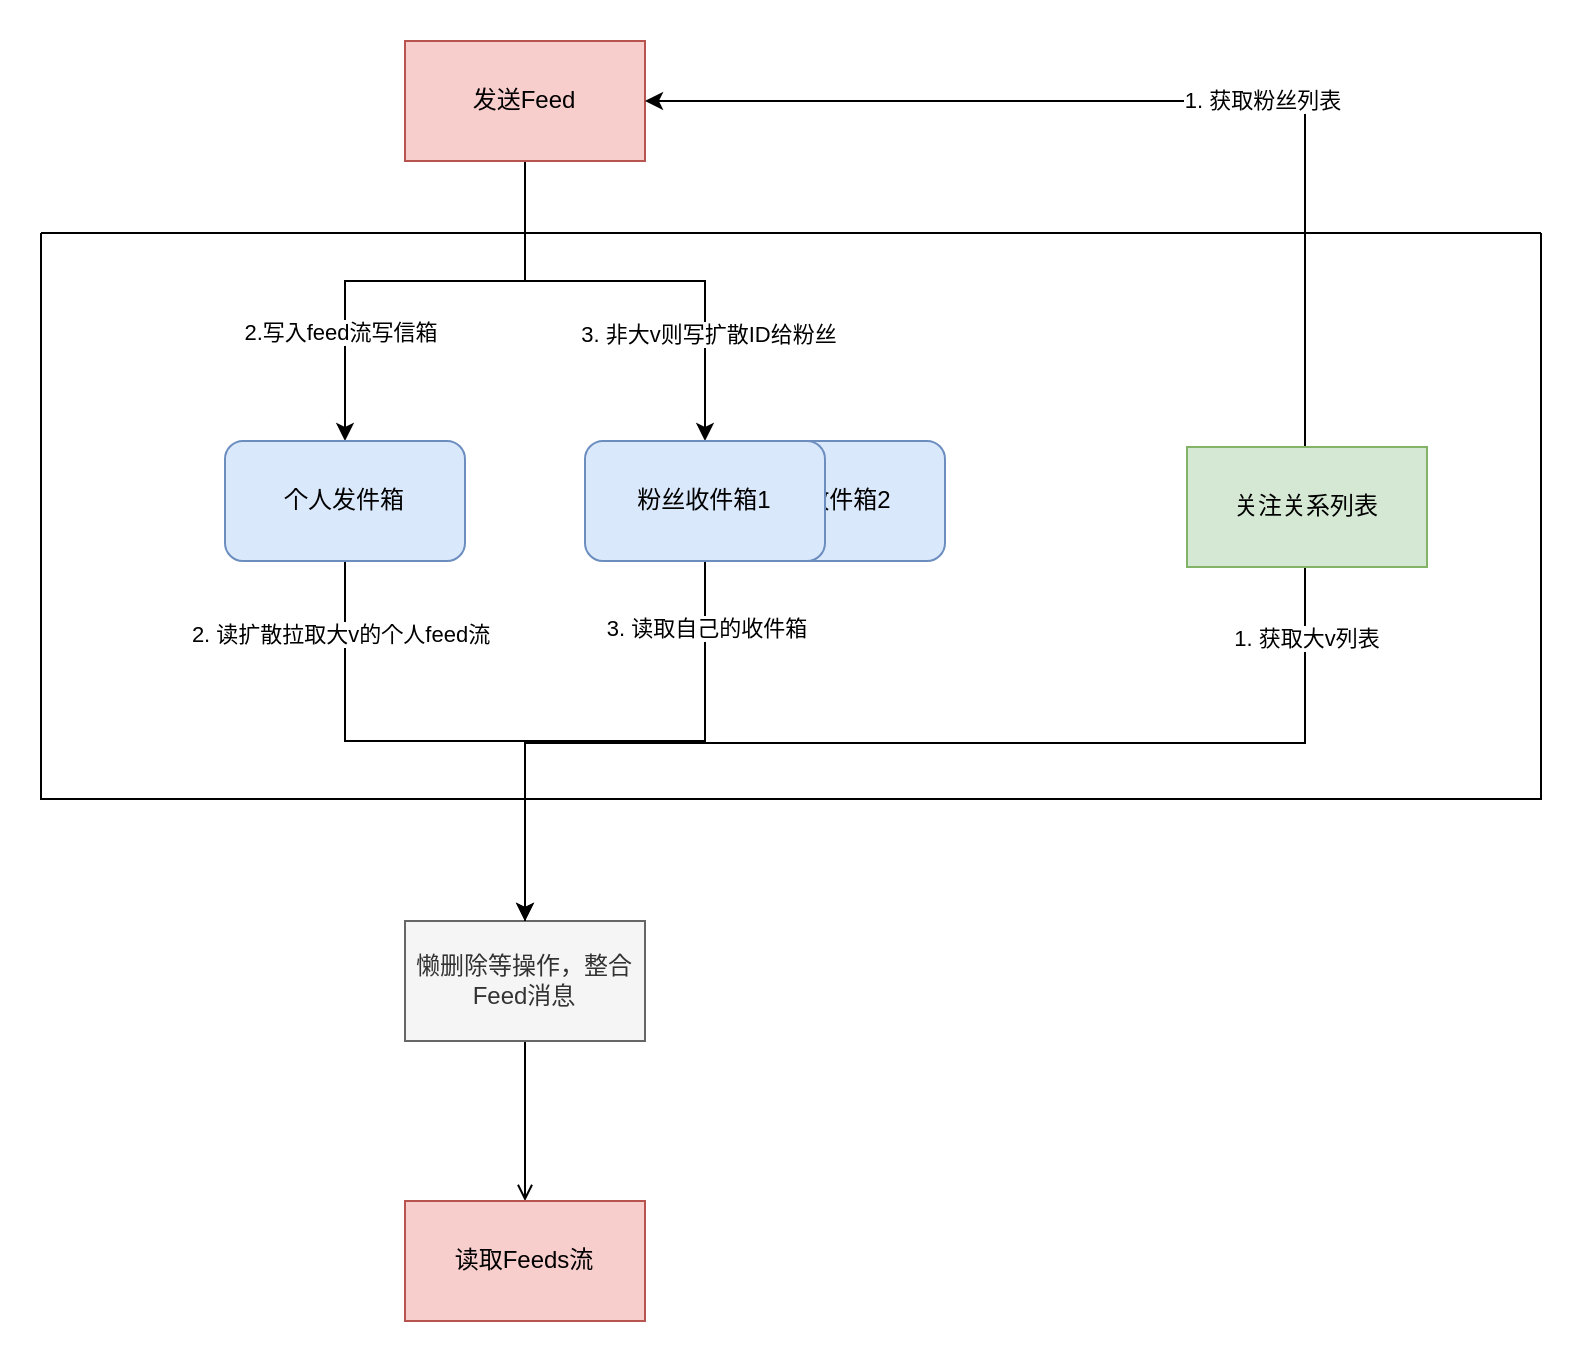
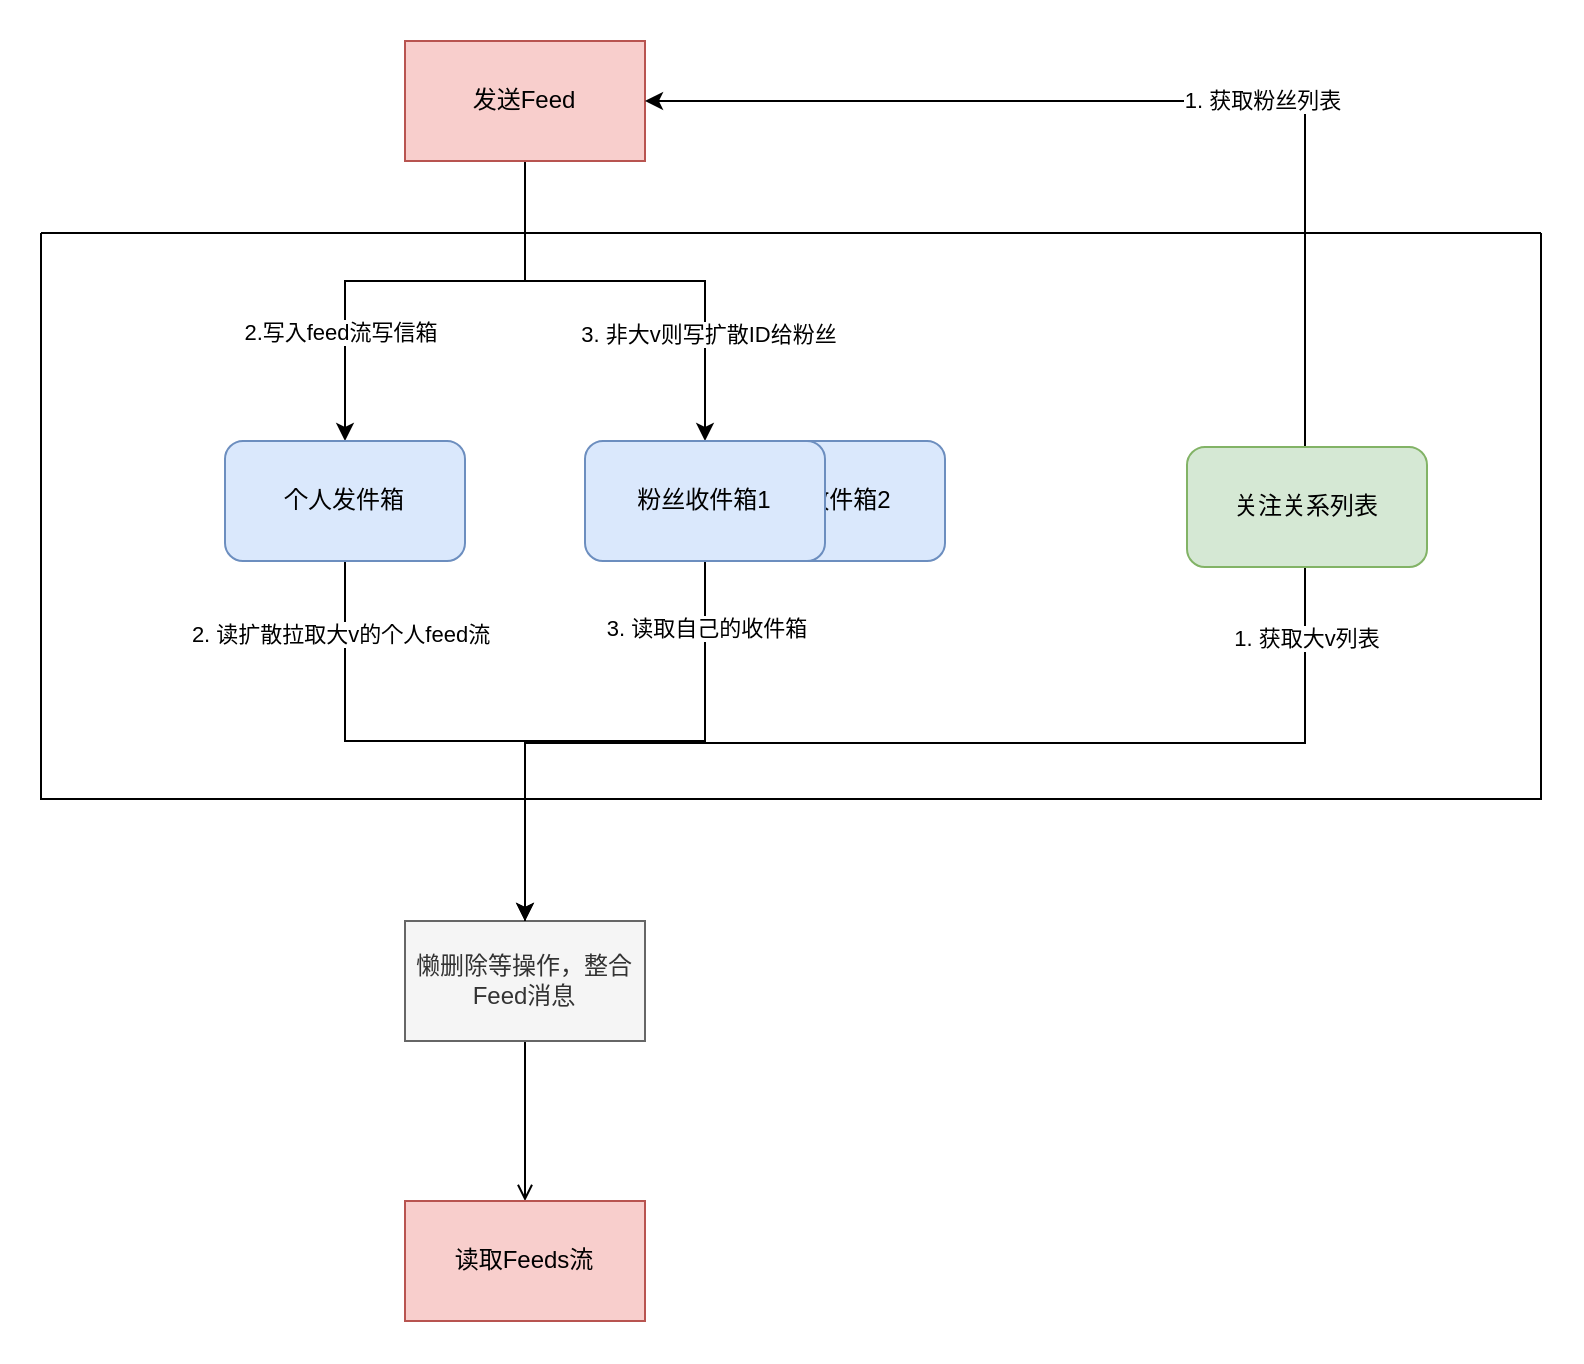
(1307, 507) -> (1307, 507)
